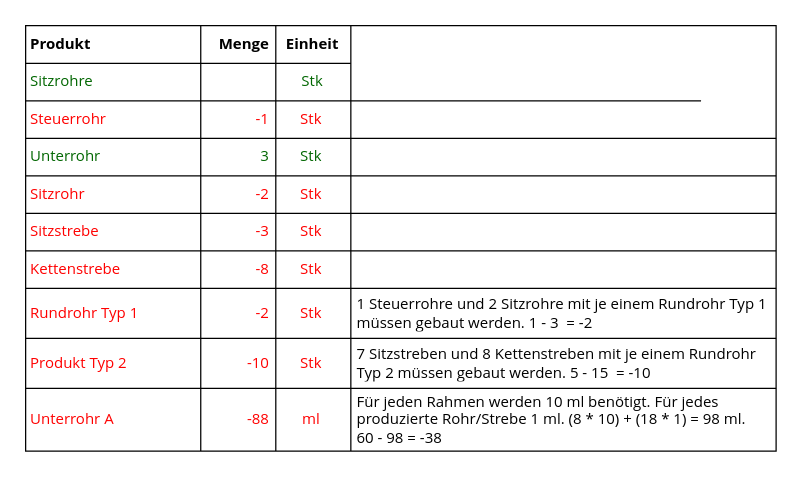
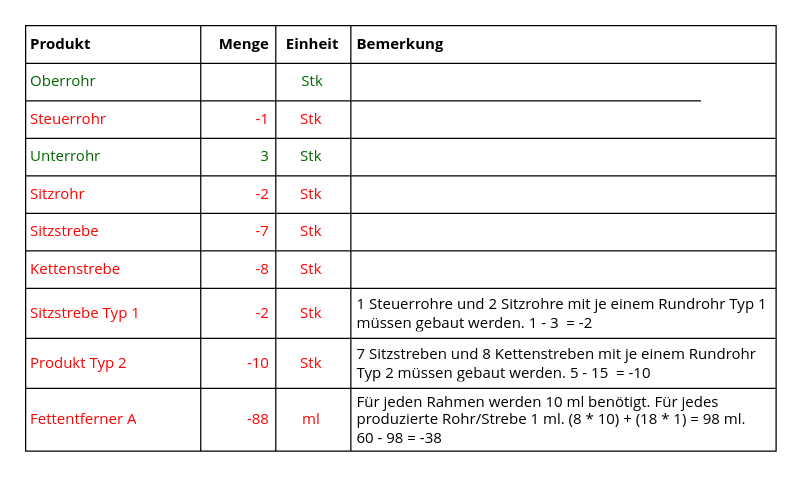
none -> (563, 44)
(66, 82) -> (64, 82)
(261, 232) -> (261, 232)
(86, 313) -> (92, 313)
(75, 419) -> (92, 419)
